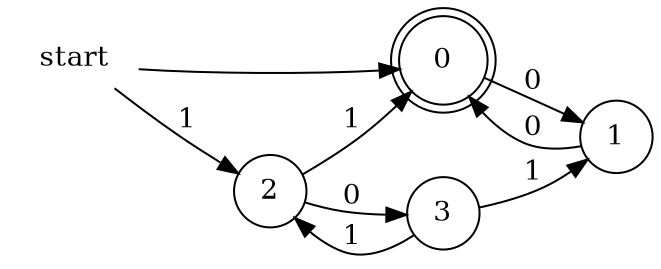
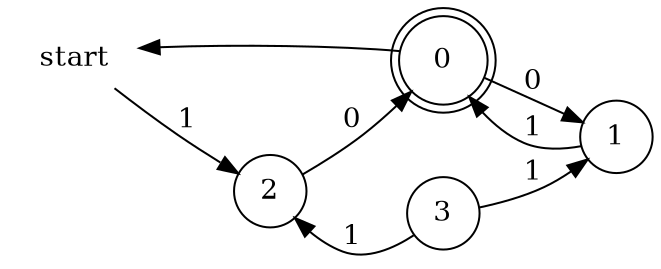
(259, 73) -> (280, 46)
(353, 120) -> (353, 120)
(534, 128) -> (534, 128)
(345, 212) -> none
